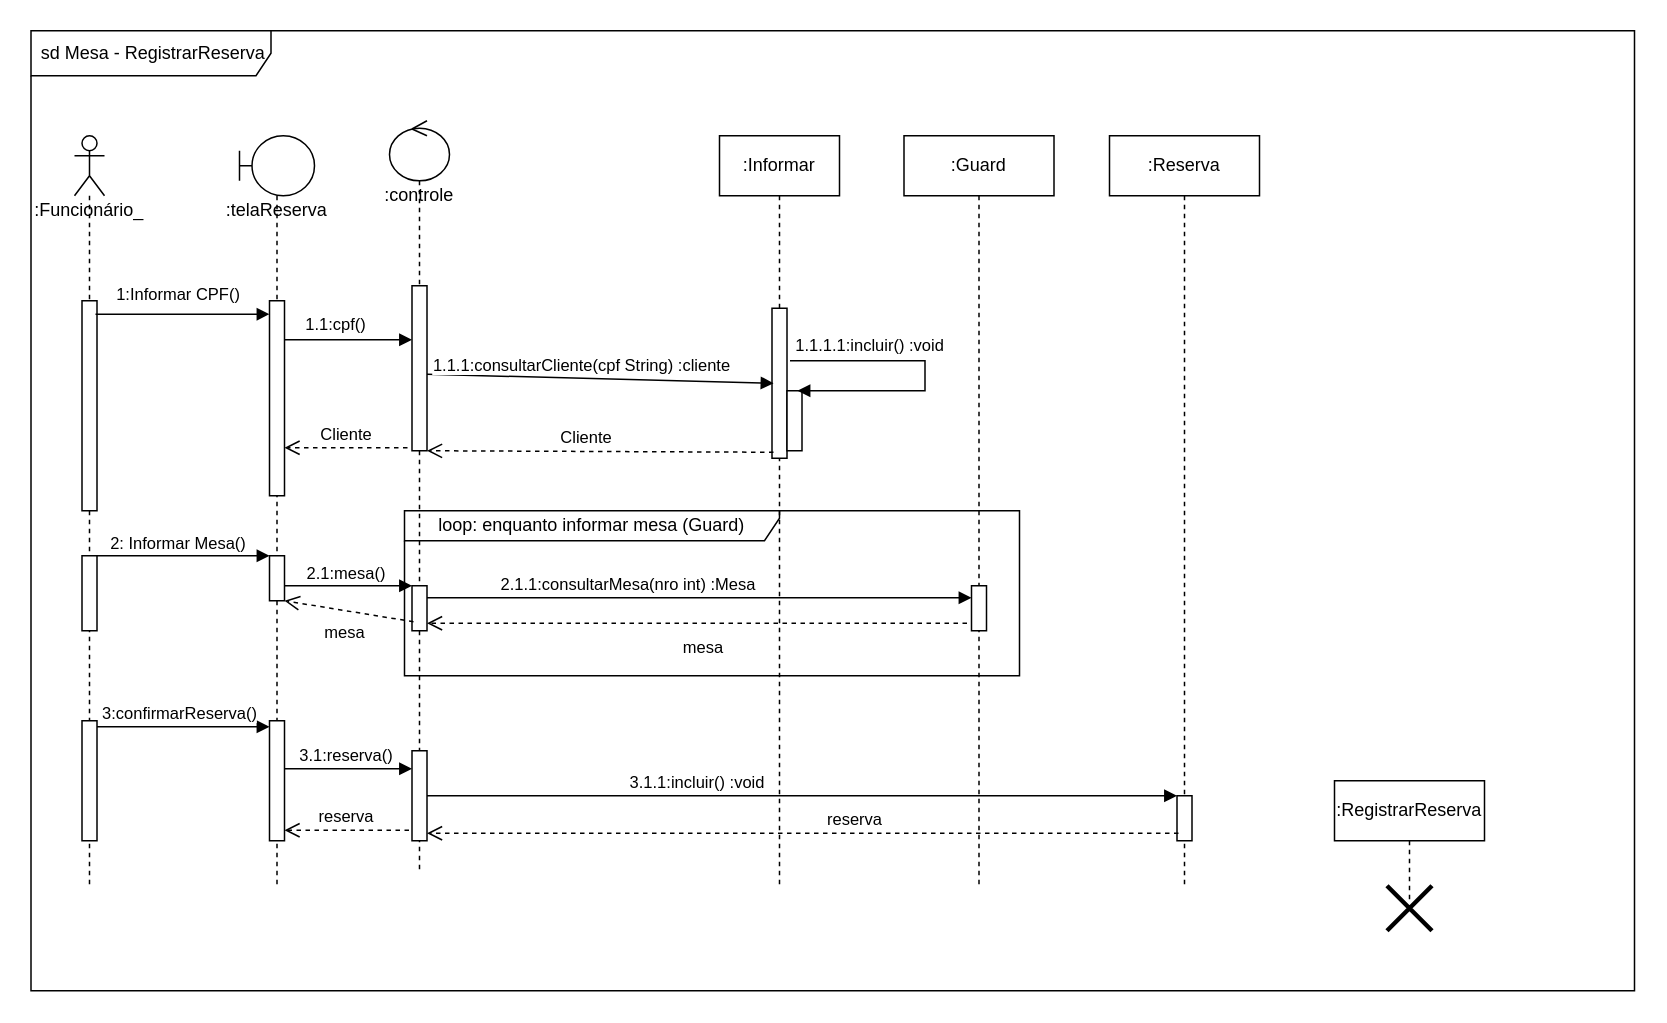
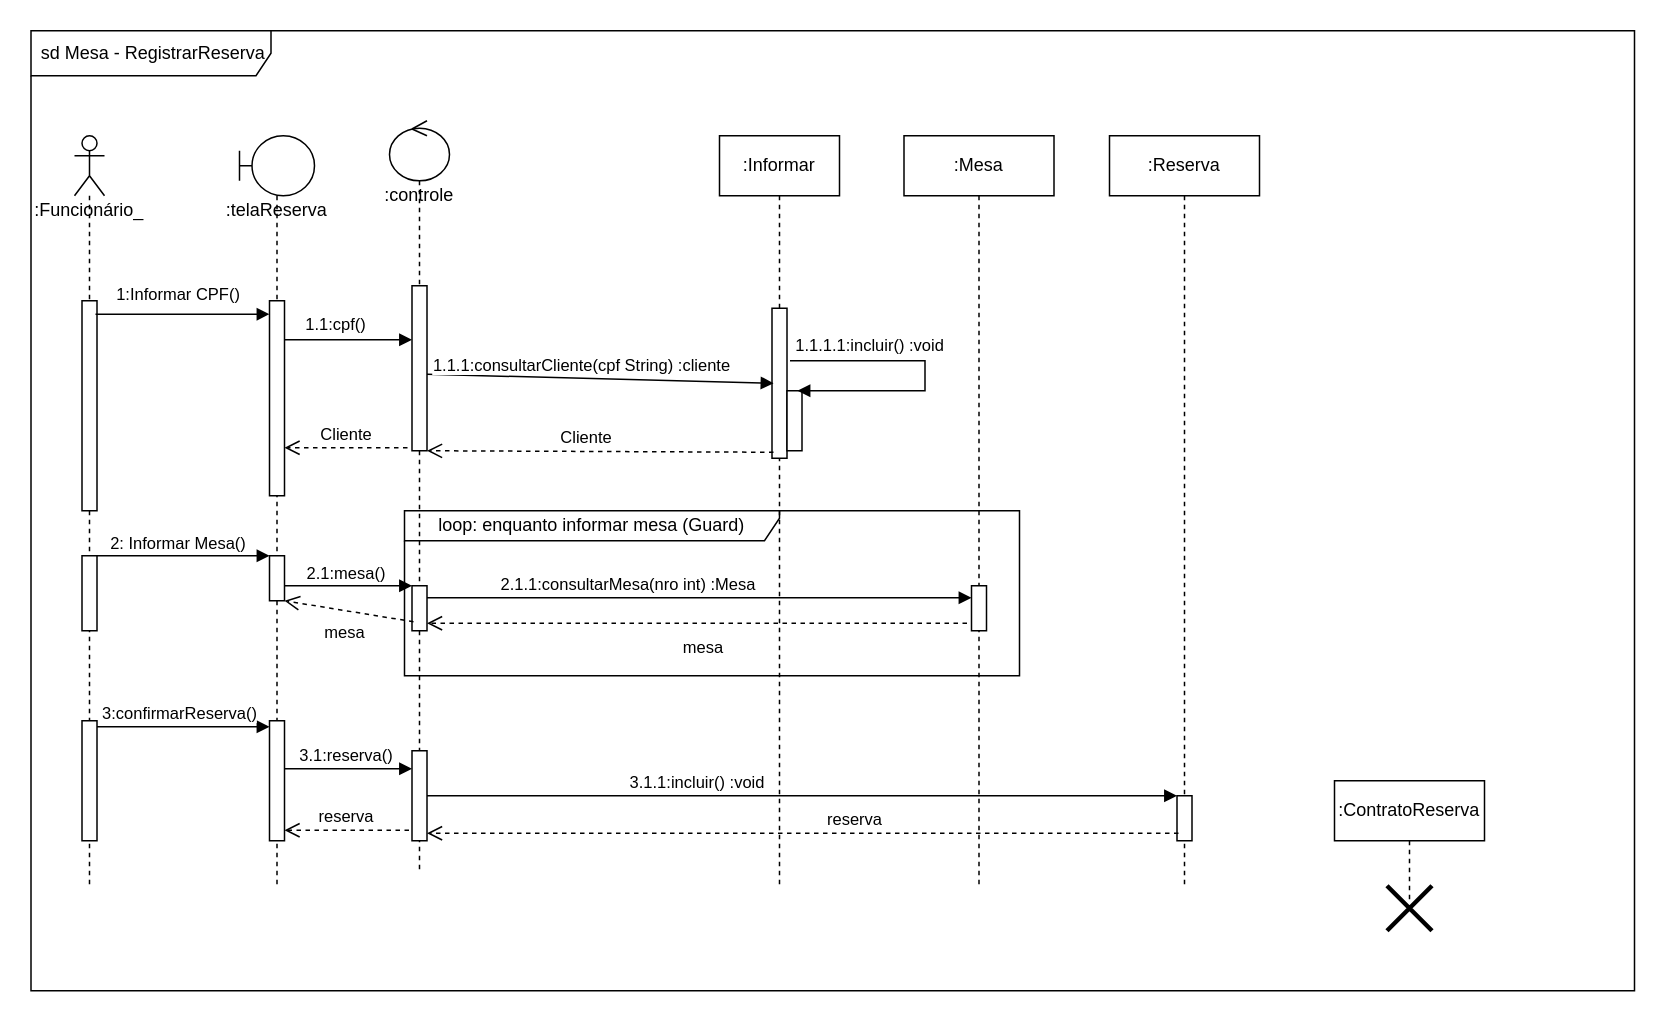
(979, 166) -> (979, 166)
(1409, 811) -> (1409, 811)
